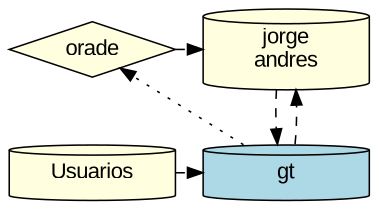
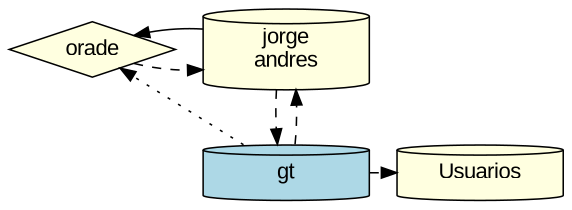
none -> (176, 29)
(181, 173) -> (375, 173)
